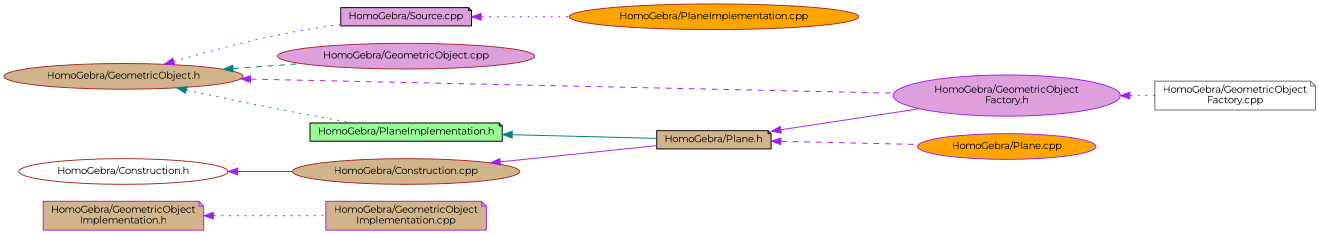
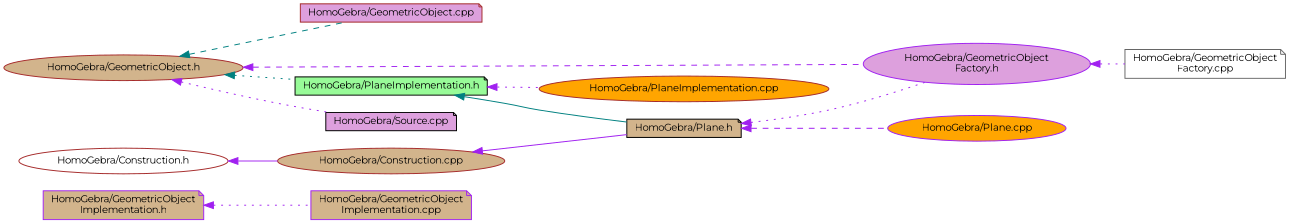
(525, 17) -> (519, 87)
(406, 56) -> (391, 13)
(850, 119) -> (839, 108)
